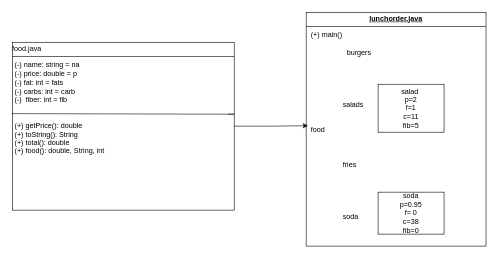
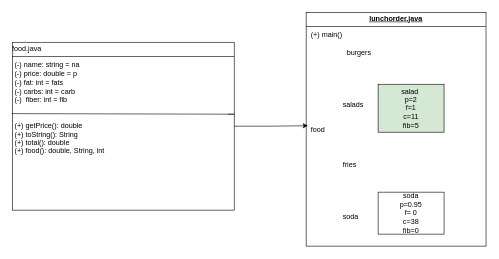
(411, 108) -> (411, 108)
